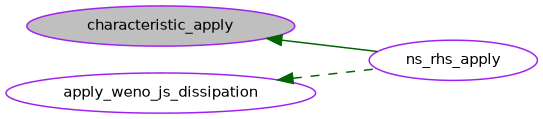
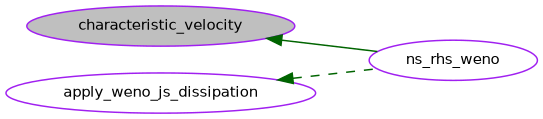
(161, 26) -> (161, 26)
(453, 60) -> (453, 60)
